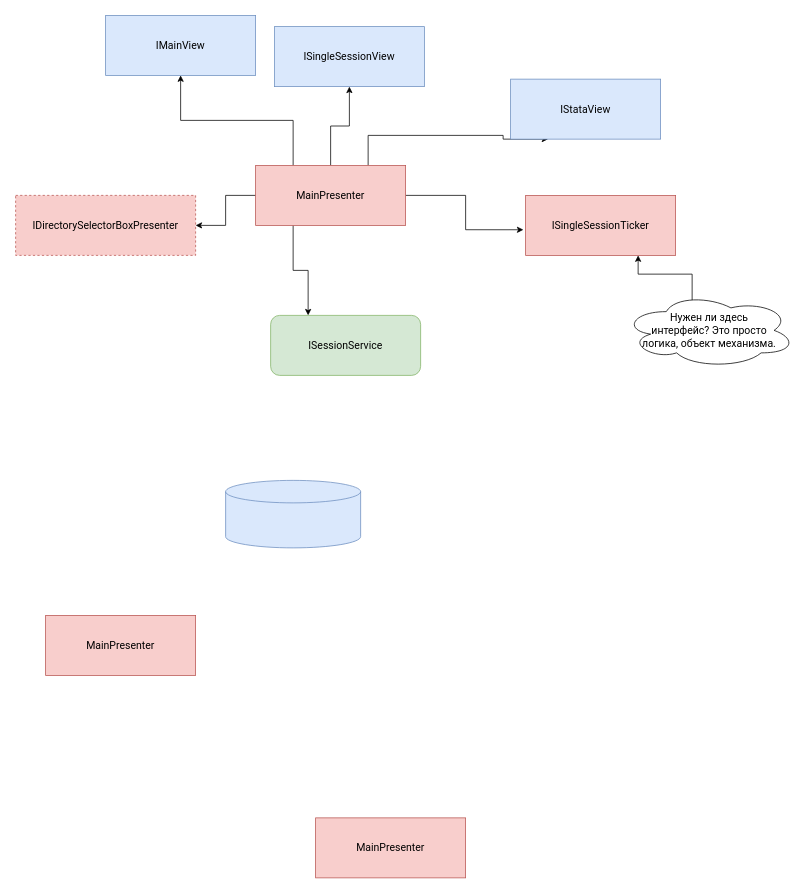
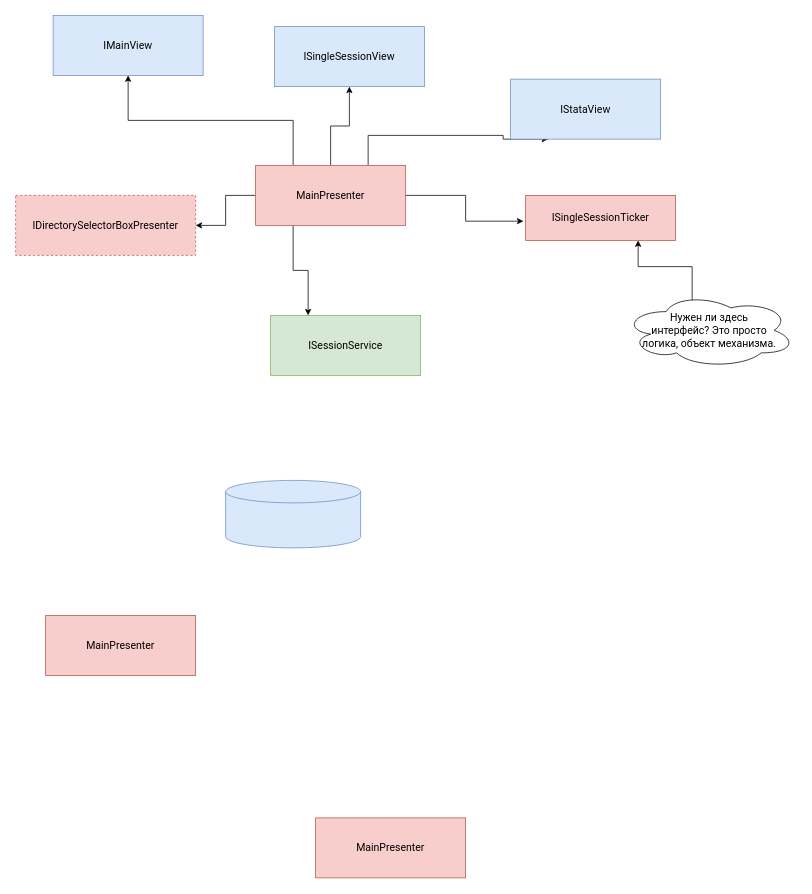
(180, 45) -> (128, 45)
(600, 225) -> (600, 218)
(345, 345) -> (345, 345)
